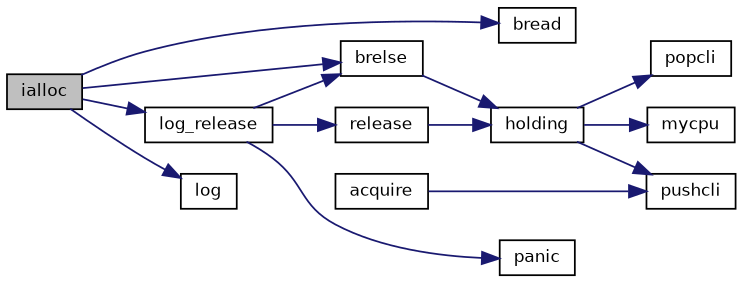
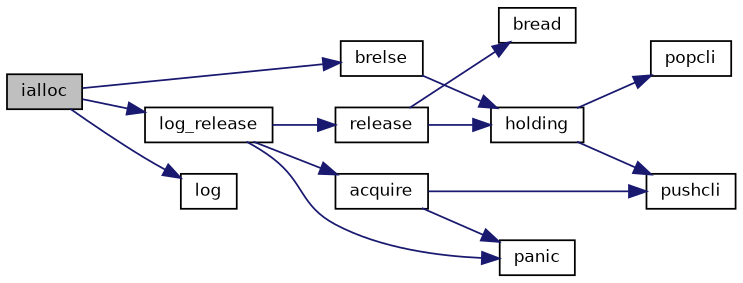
(278, 28) -> (457, 77)
(288, 94) -> (287, 155)
(691, 125) -> none
none -> (452, 221)
